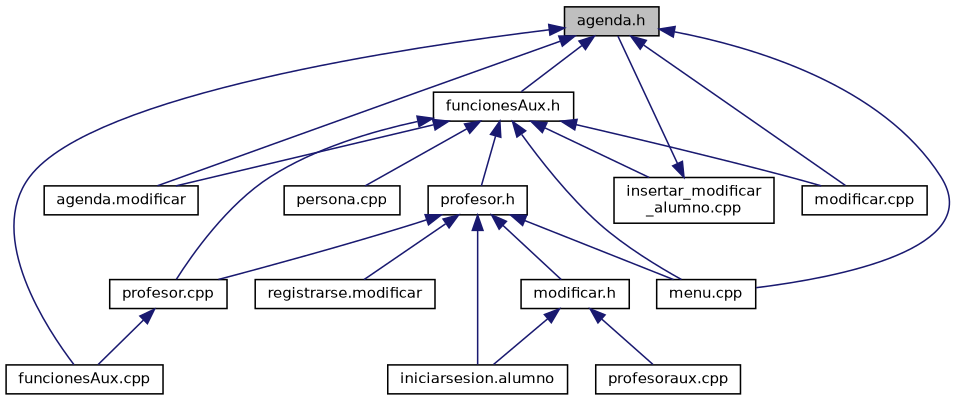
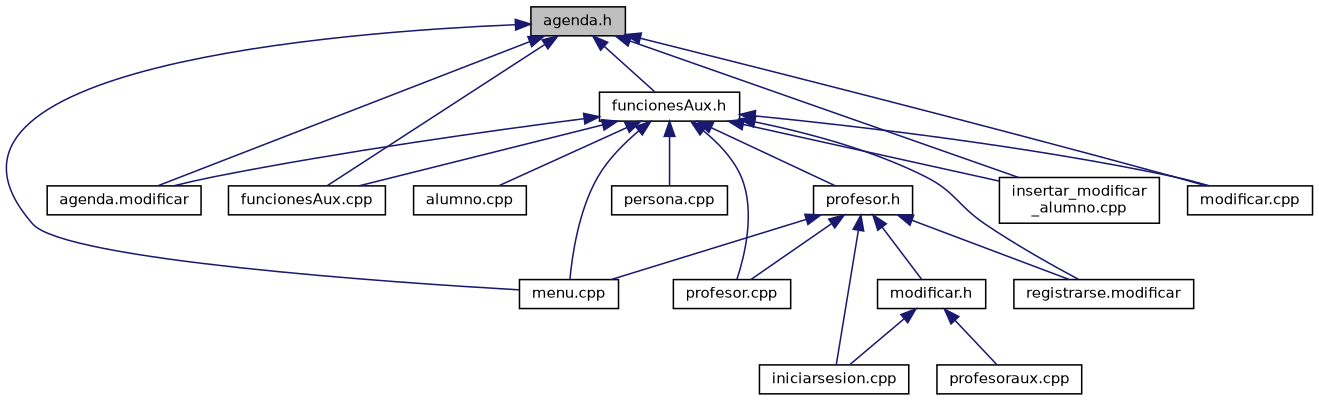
(648, 100) -> (824, 109)
none -> (928, 178)
none -> (470, 200)
(121, 342) -> (481, 155)
(478, 379) -> (834, 379)
